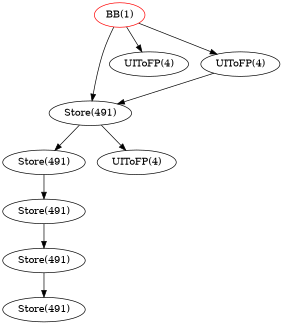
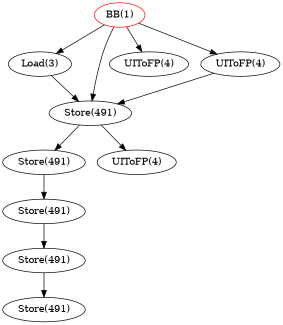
none -> (40, 64)
